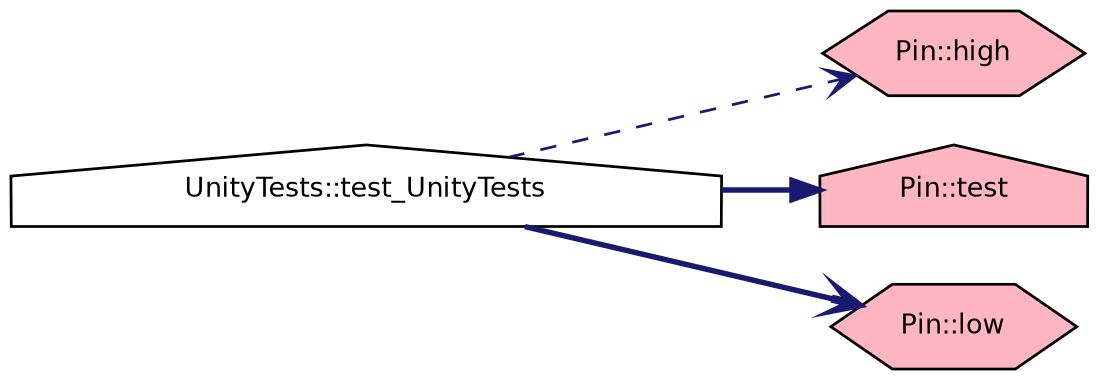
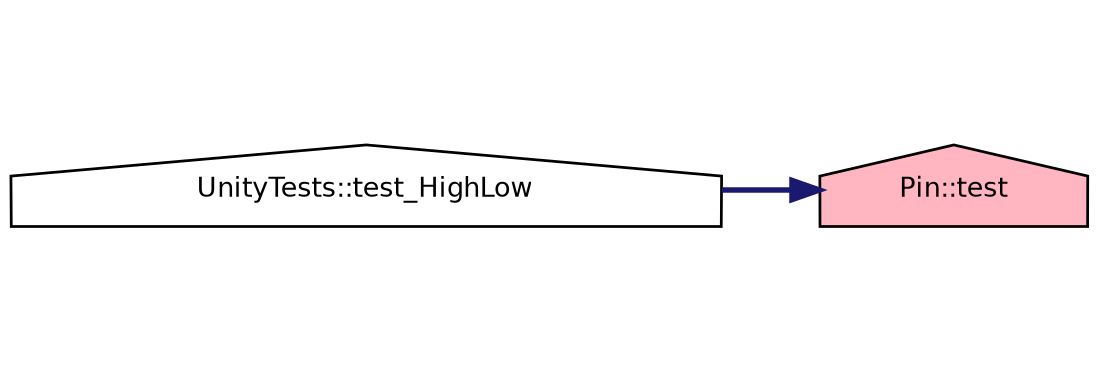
(954, 53) -> none
(366, 190) -> (366, 190)
(954, 327) -> none
